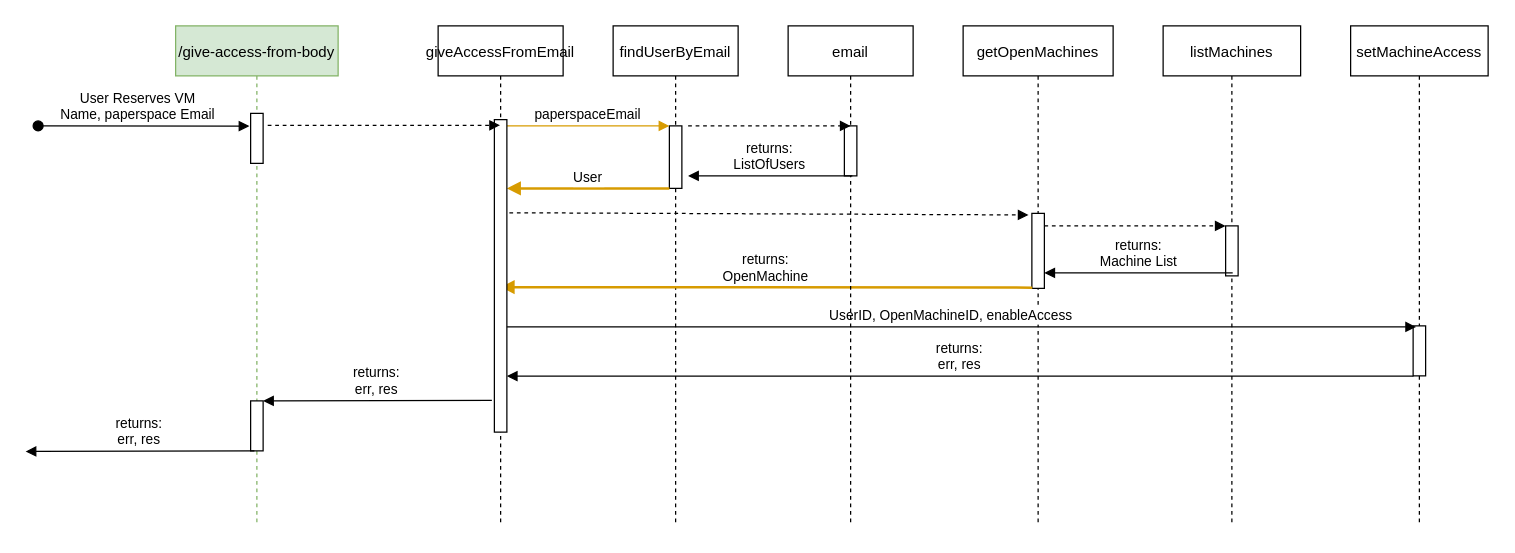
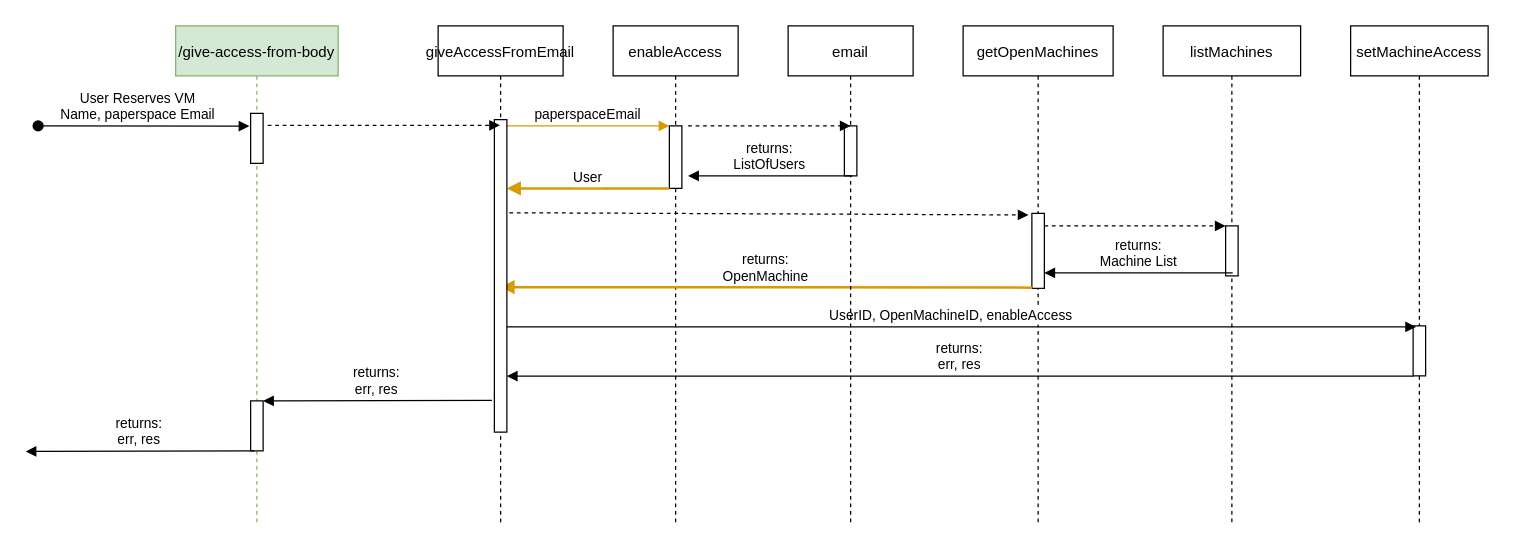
(675, 51) -> (675, 51)
